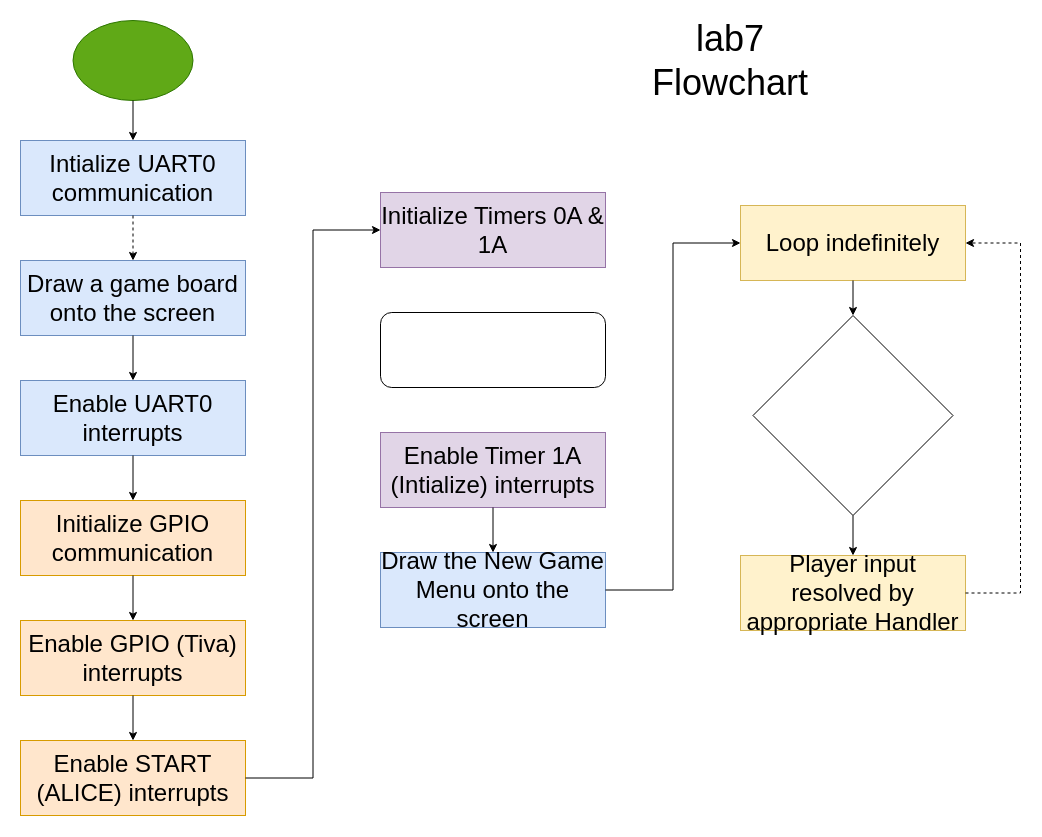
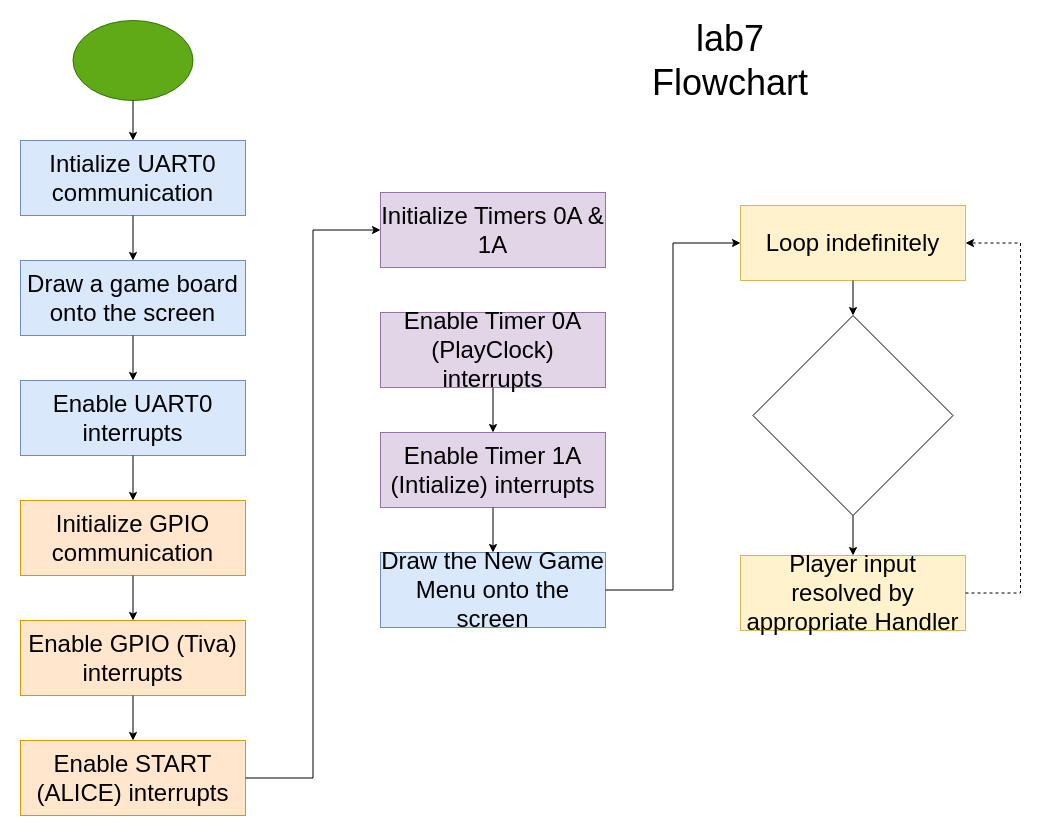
(133, 234) -> (133, 234)
none -> (493, 350)
none -> (493, 407)
